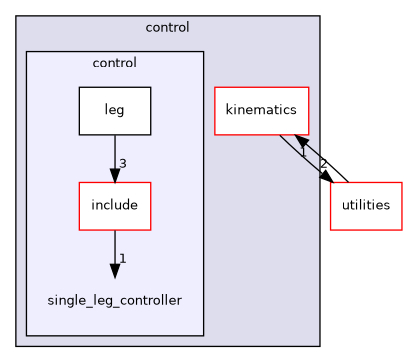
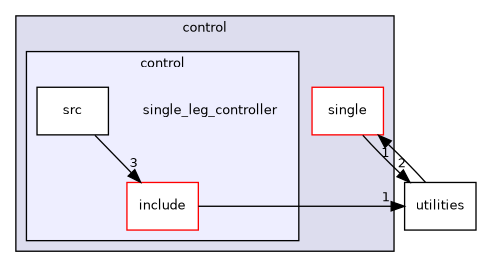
(115, 111) -> (73, 111)
(262, 111) -> (348, 111)
(366, 206) -> (440, 206)
(115, 247) -> (290, 206)
